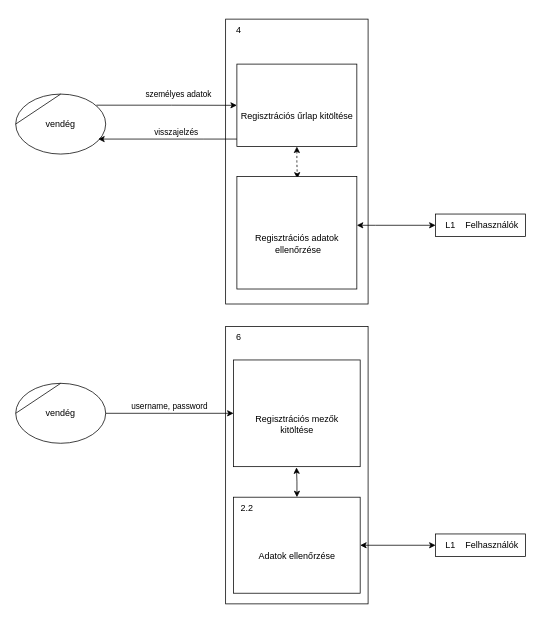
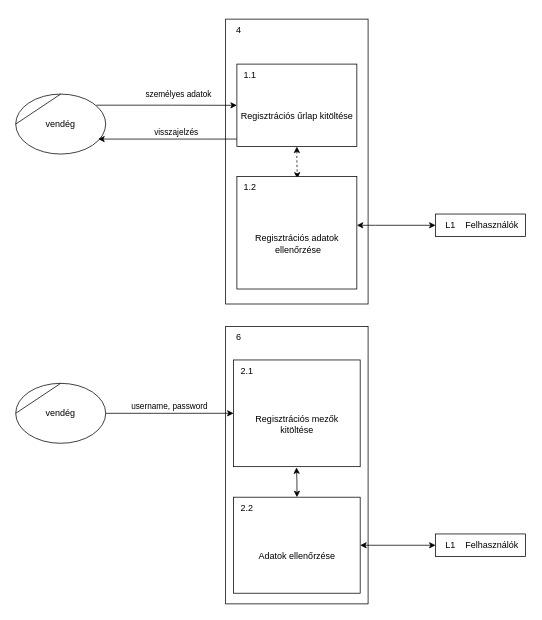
none -> (250, 75)
none -> (250, 188)
none -> (246, 371)
